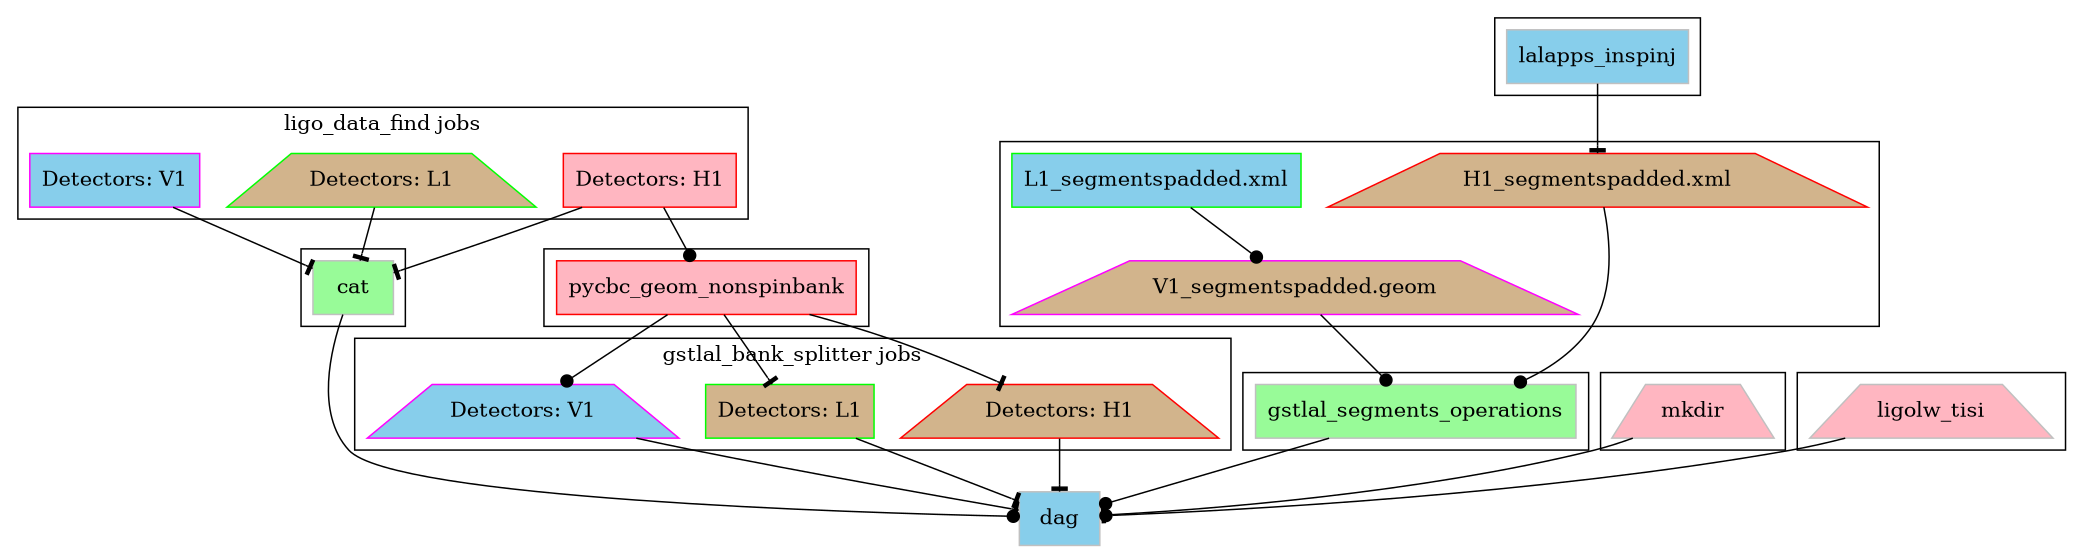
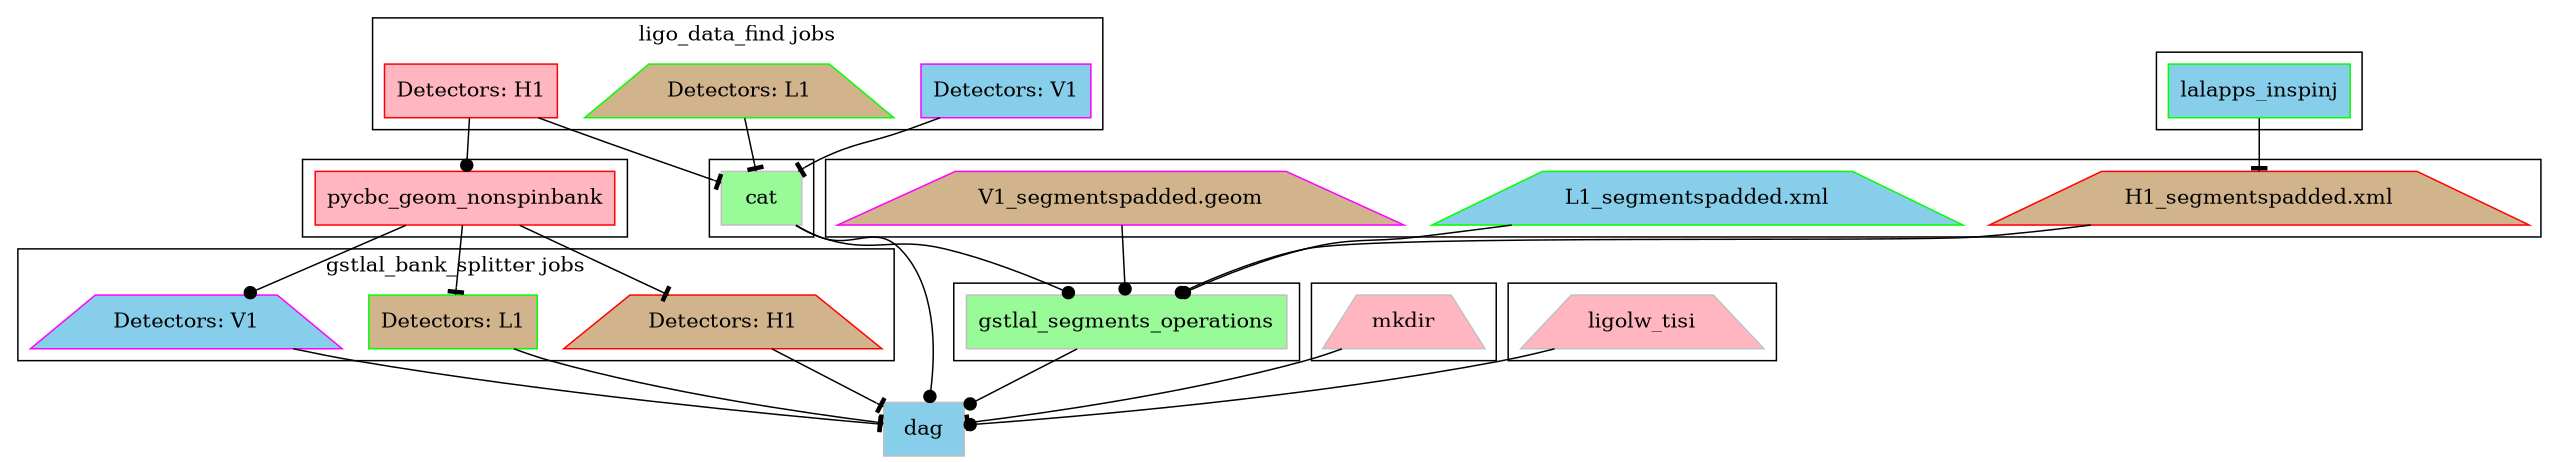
(1598, 57) -> (2259, 91)
(1156, 180) -> (1697, 198)
(1221, 230) -> (1347, 242)
none -> (931, 246)
